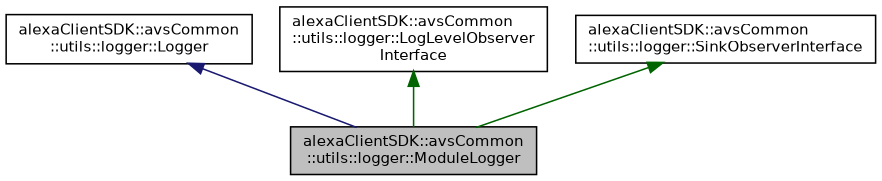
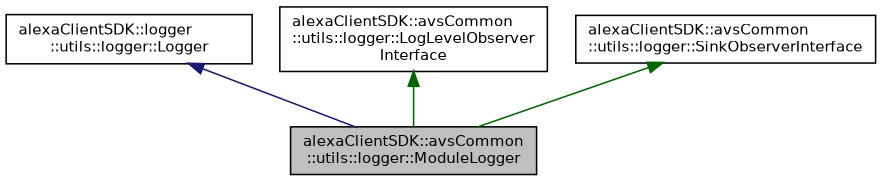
(129, 39) -> (129, 39)
